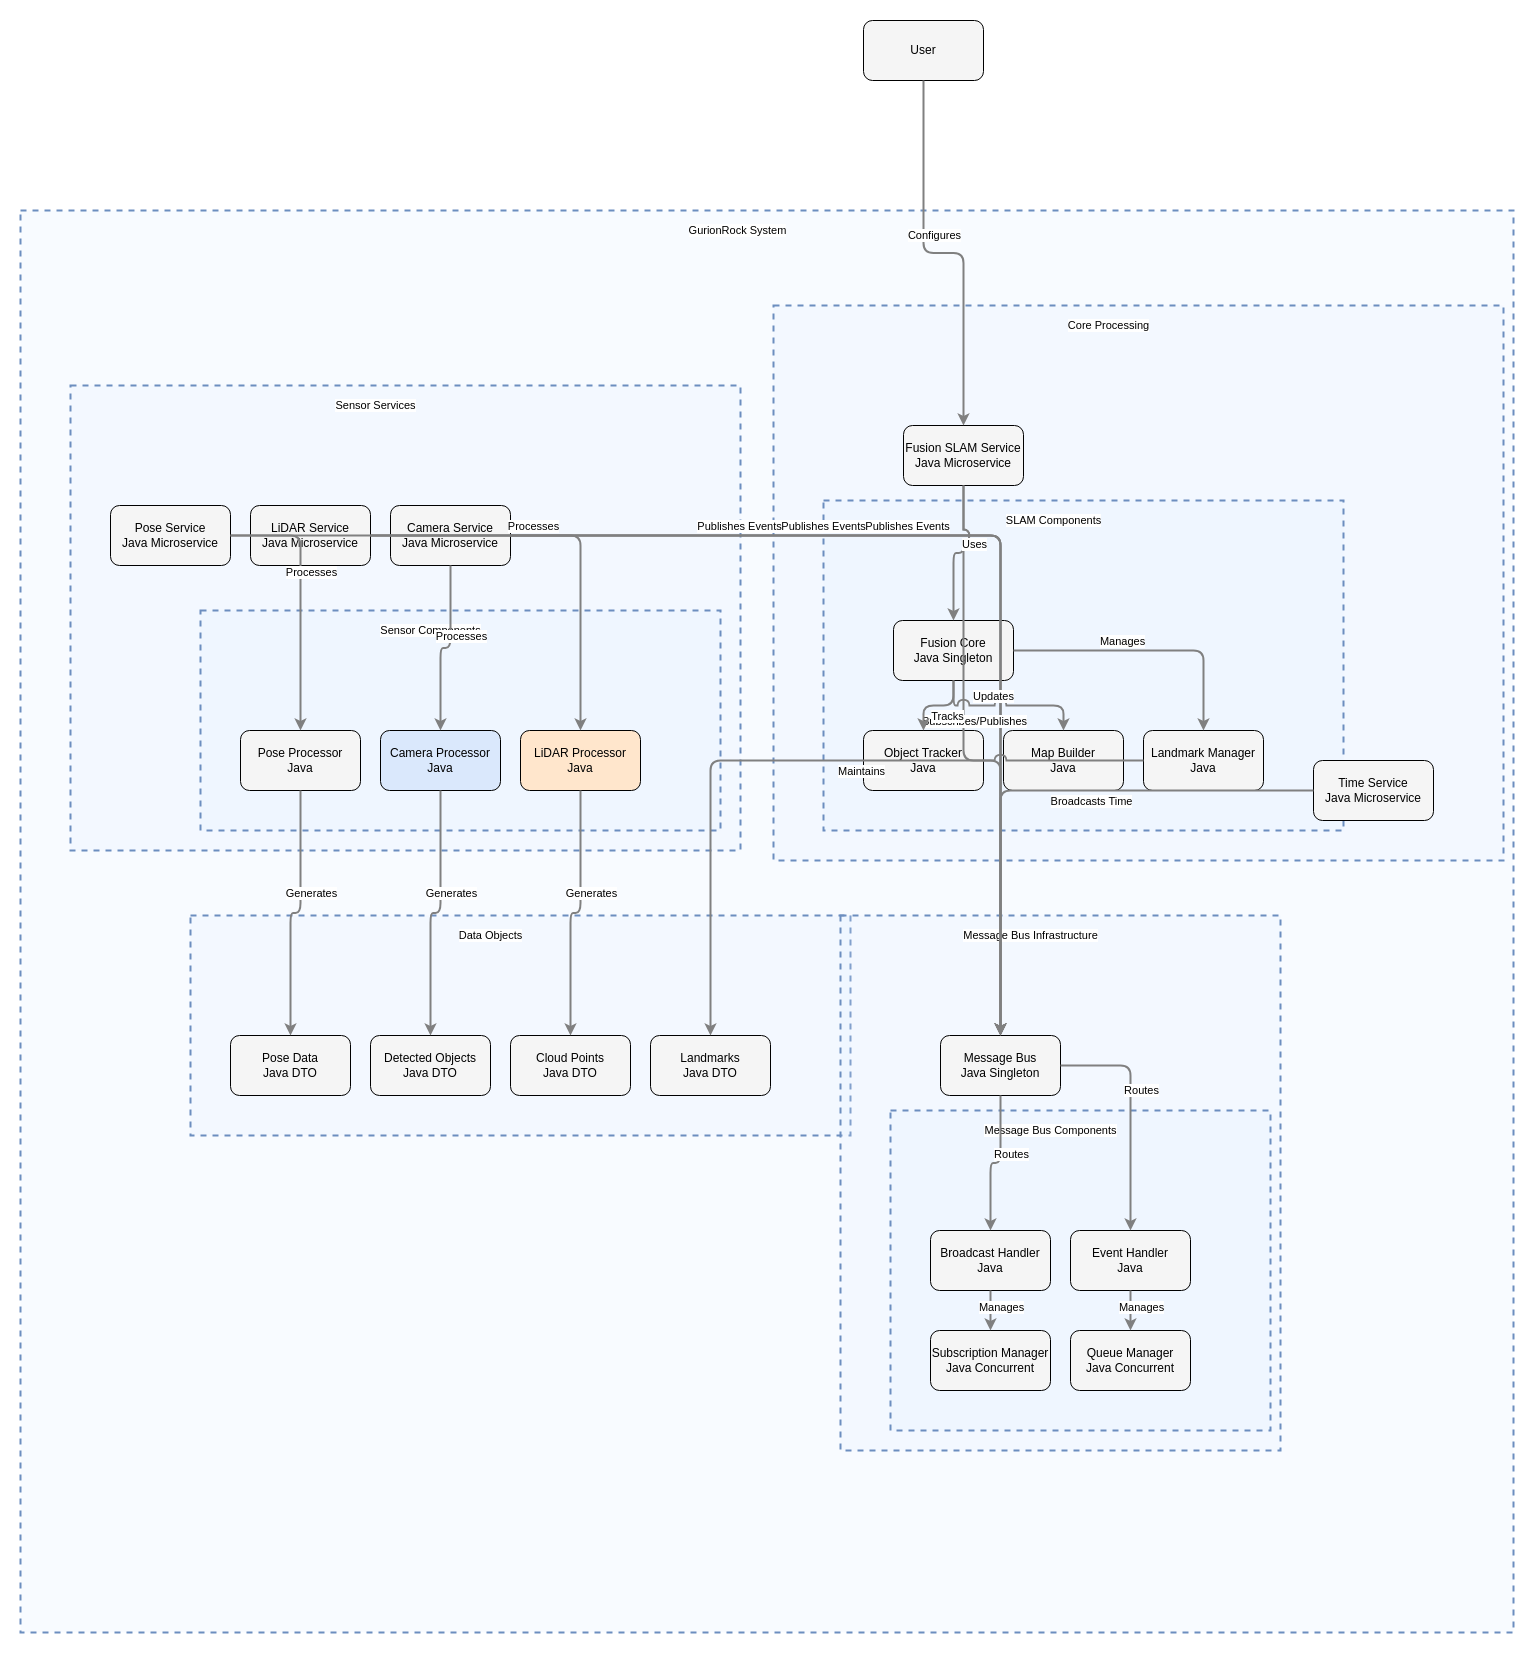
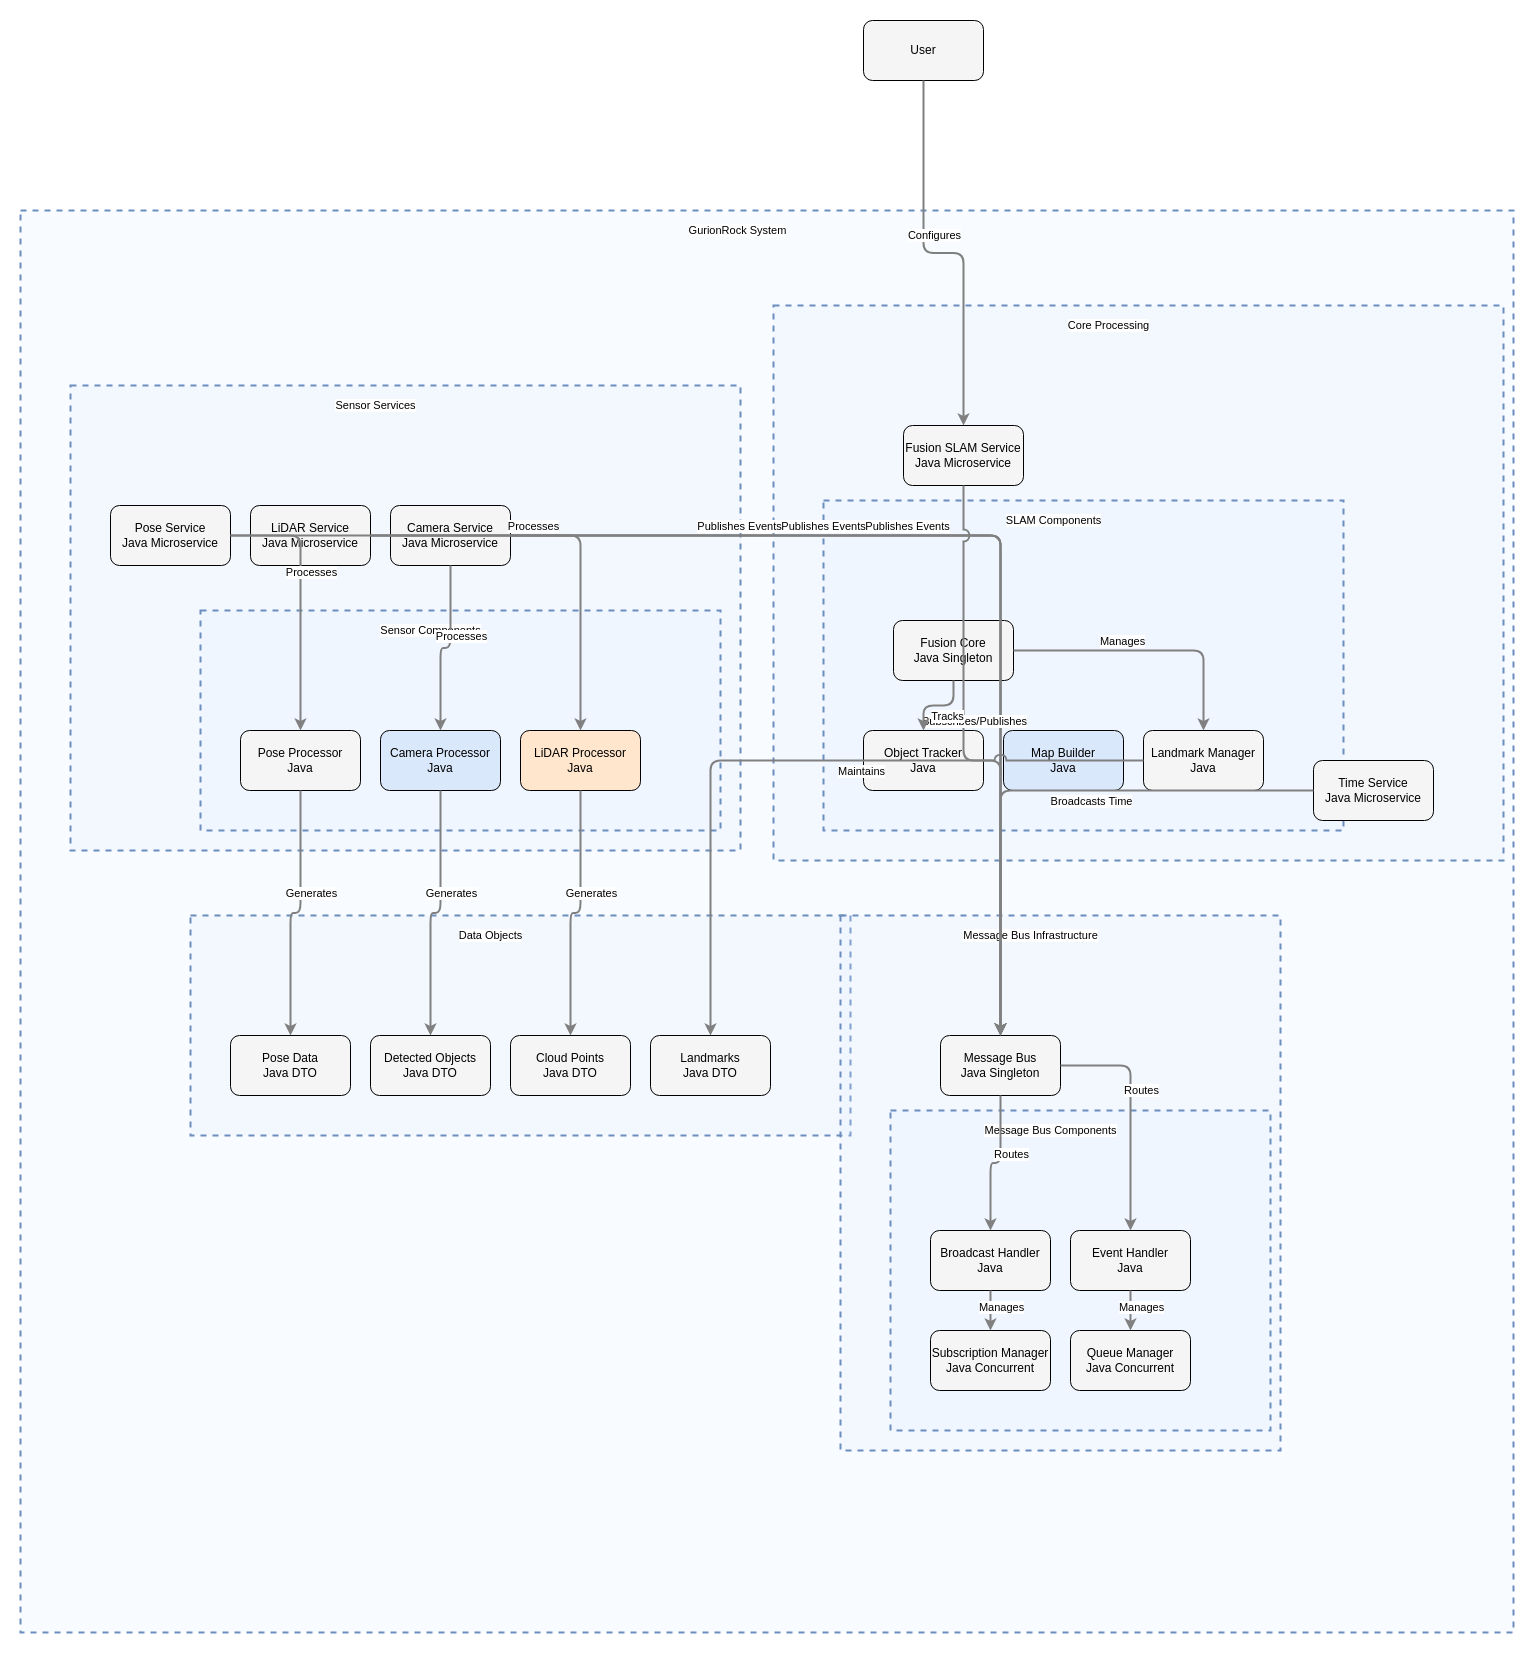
(954, 580) -> none
(1009, 706) -> none
(1064, 761) -> (1064, 761)
